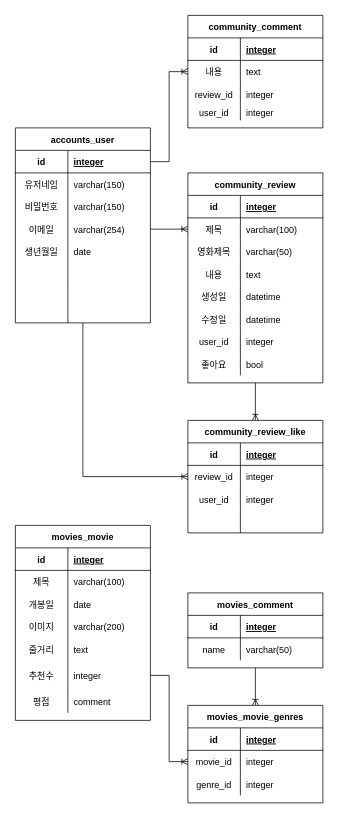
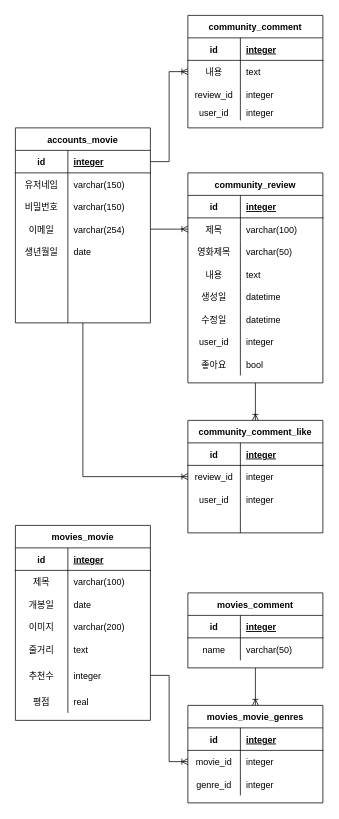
(83, 140) -> (83, 140)
(255, 432) -> (255, 432)
(91, 702) -> (82, 702)
